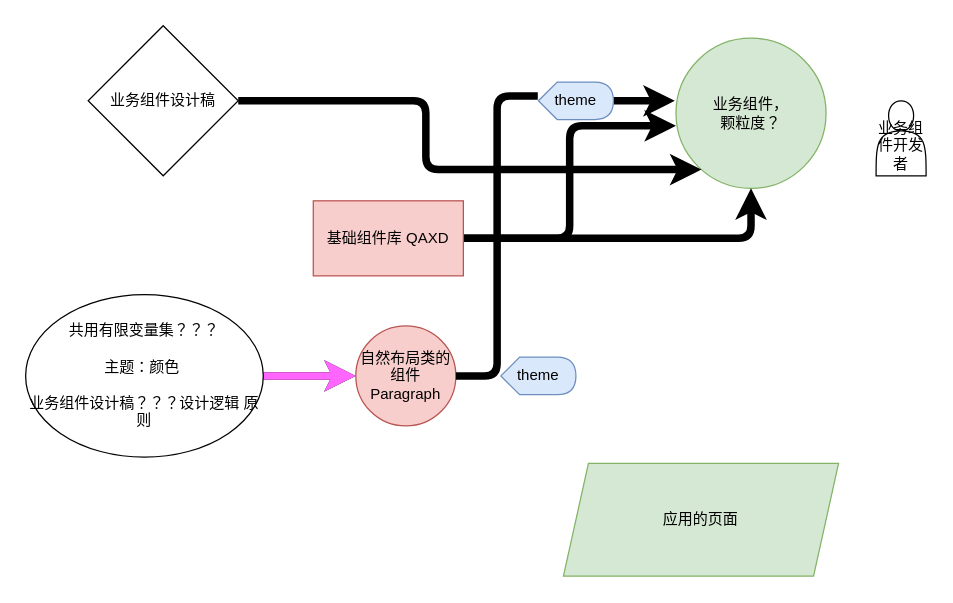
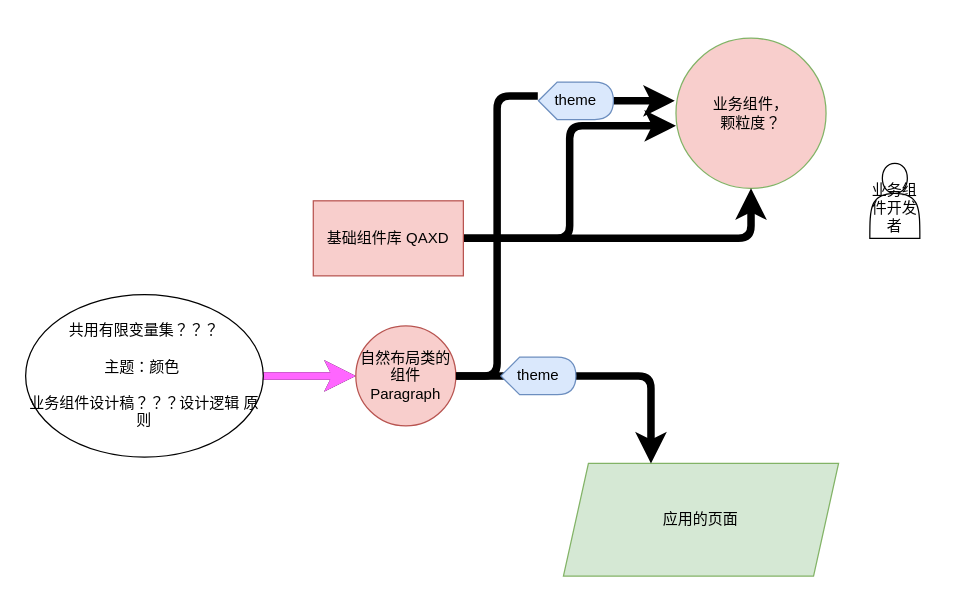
(163, 101) -> none
(751, 113) -> (751, 113)
(901, 138) -> (894, 201)
(436, 169) -> none
none -> (641, 376)
